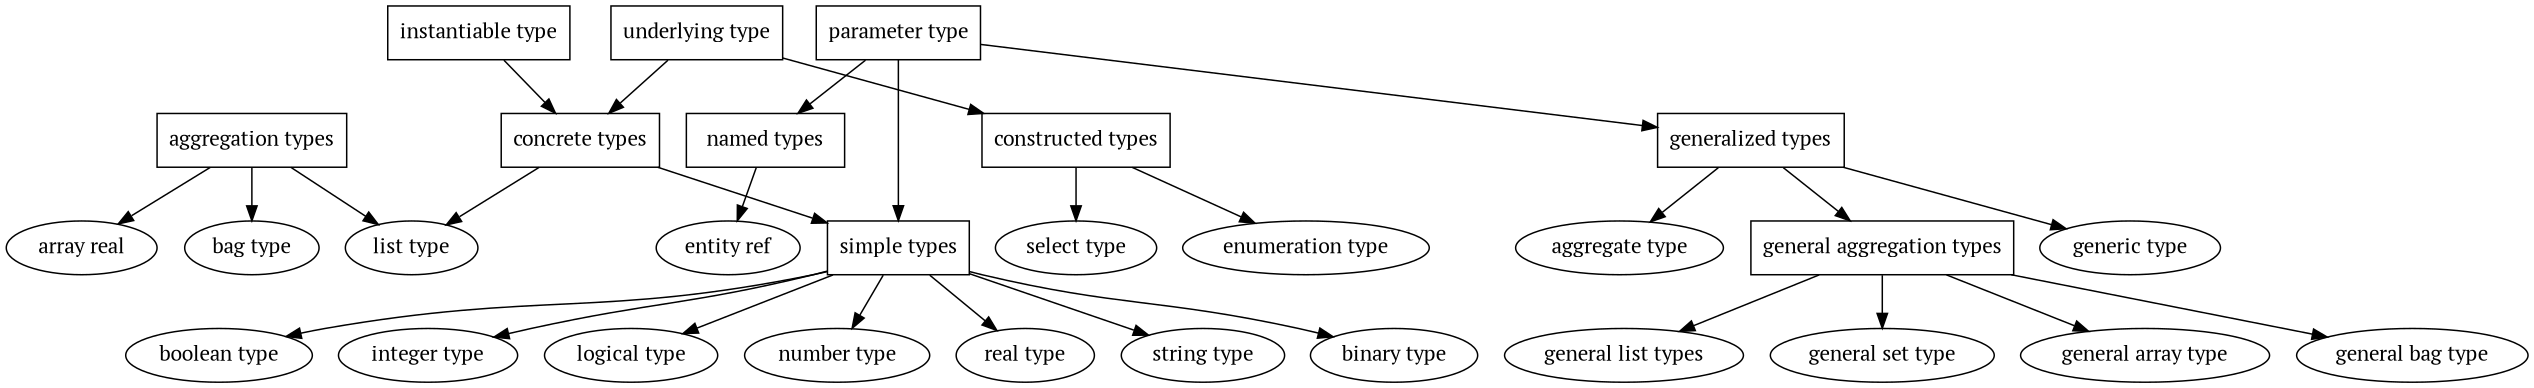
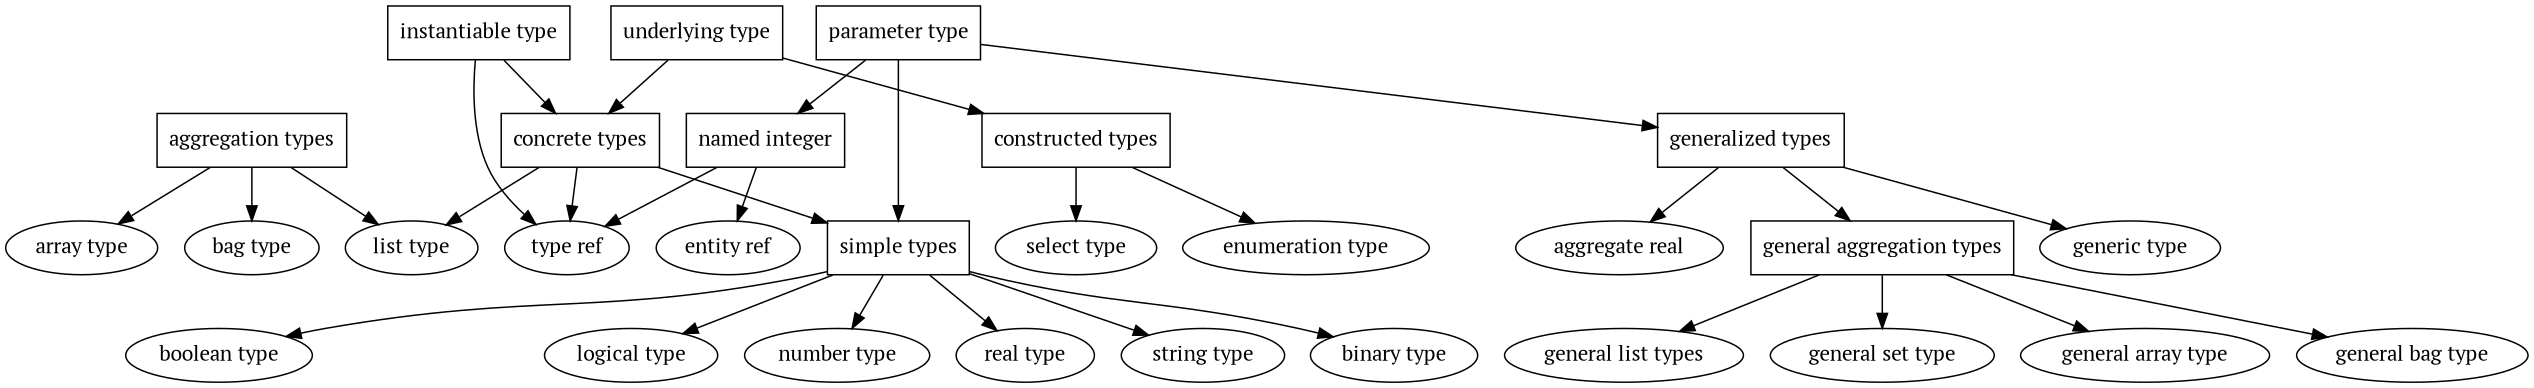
(765, 140) -> (765, 140)
(82, 248) -> (82, 248)
none -> (567, 248)
(1620, 248) -> (1620, 248)
(428, 355) -> none
